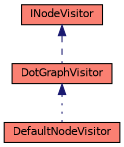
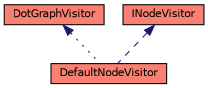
(62, 50) -> (132, 48)
